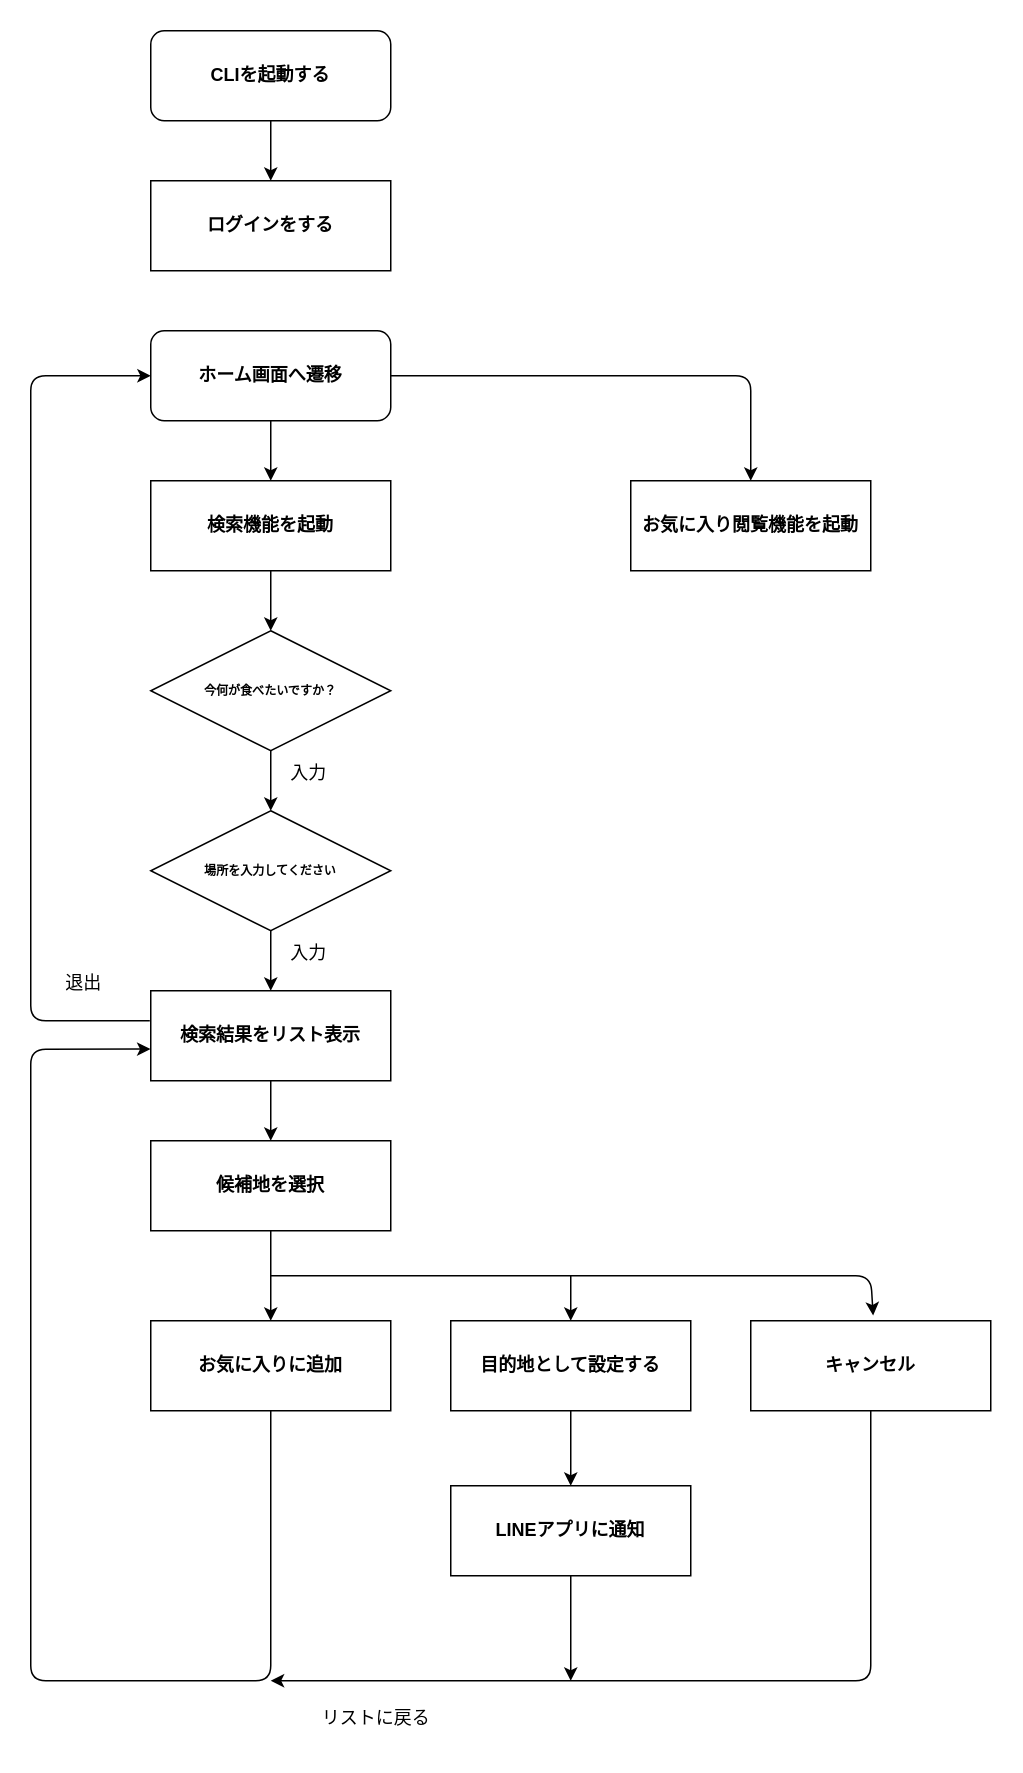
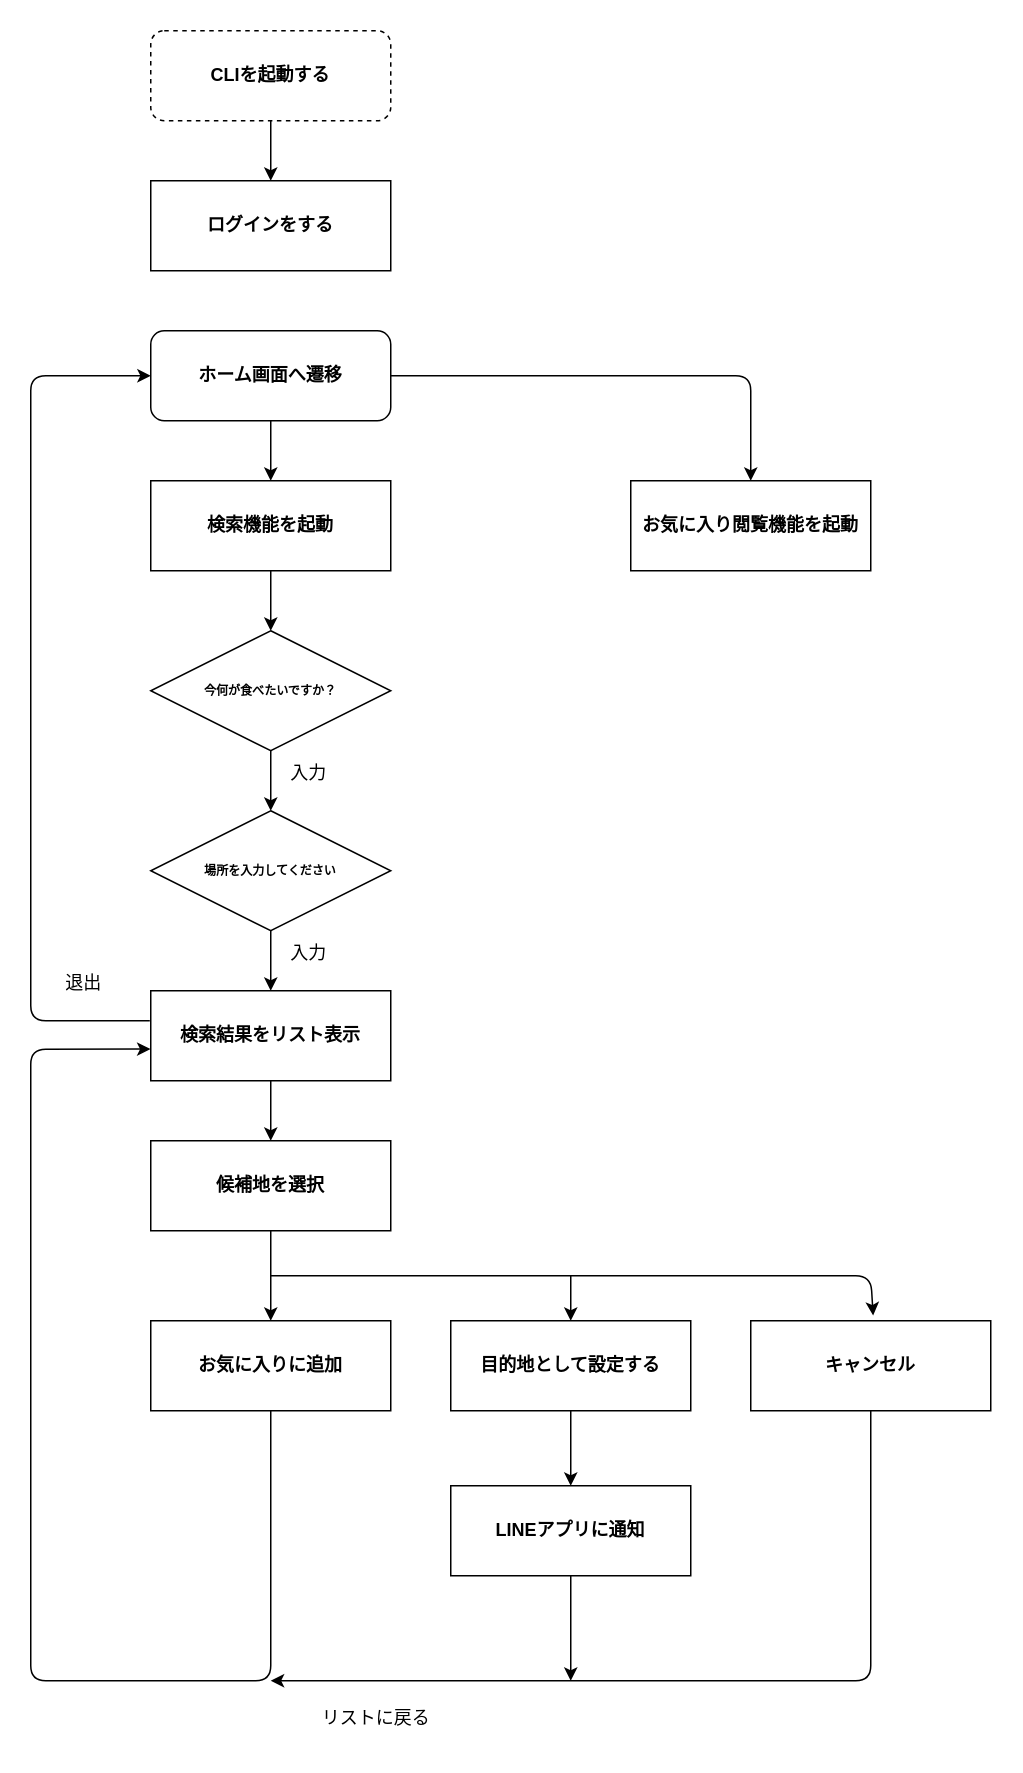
(271, 76) -> (271, 76)
